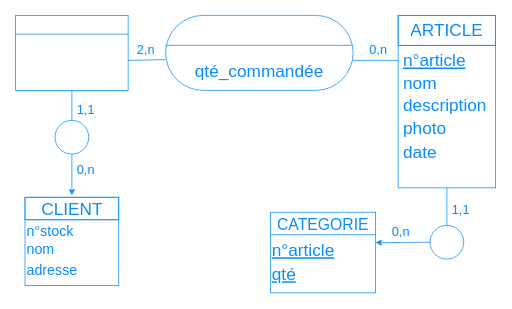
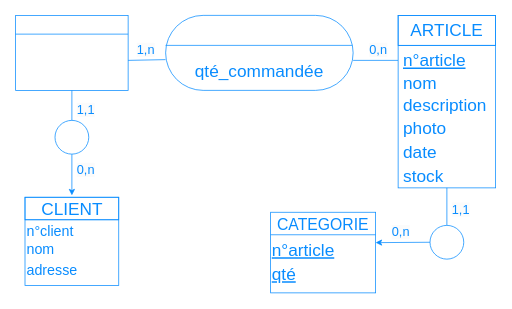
(146, 51) -> (146, 51)
none -> (447, 176)
(55, 231) -> (55, 231)
